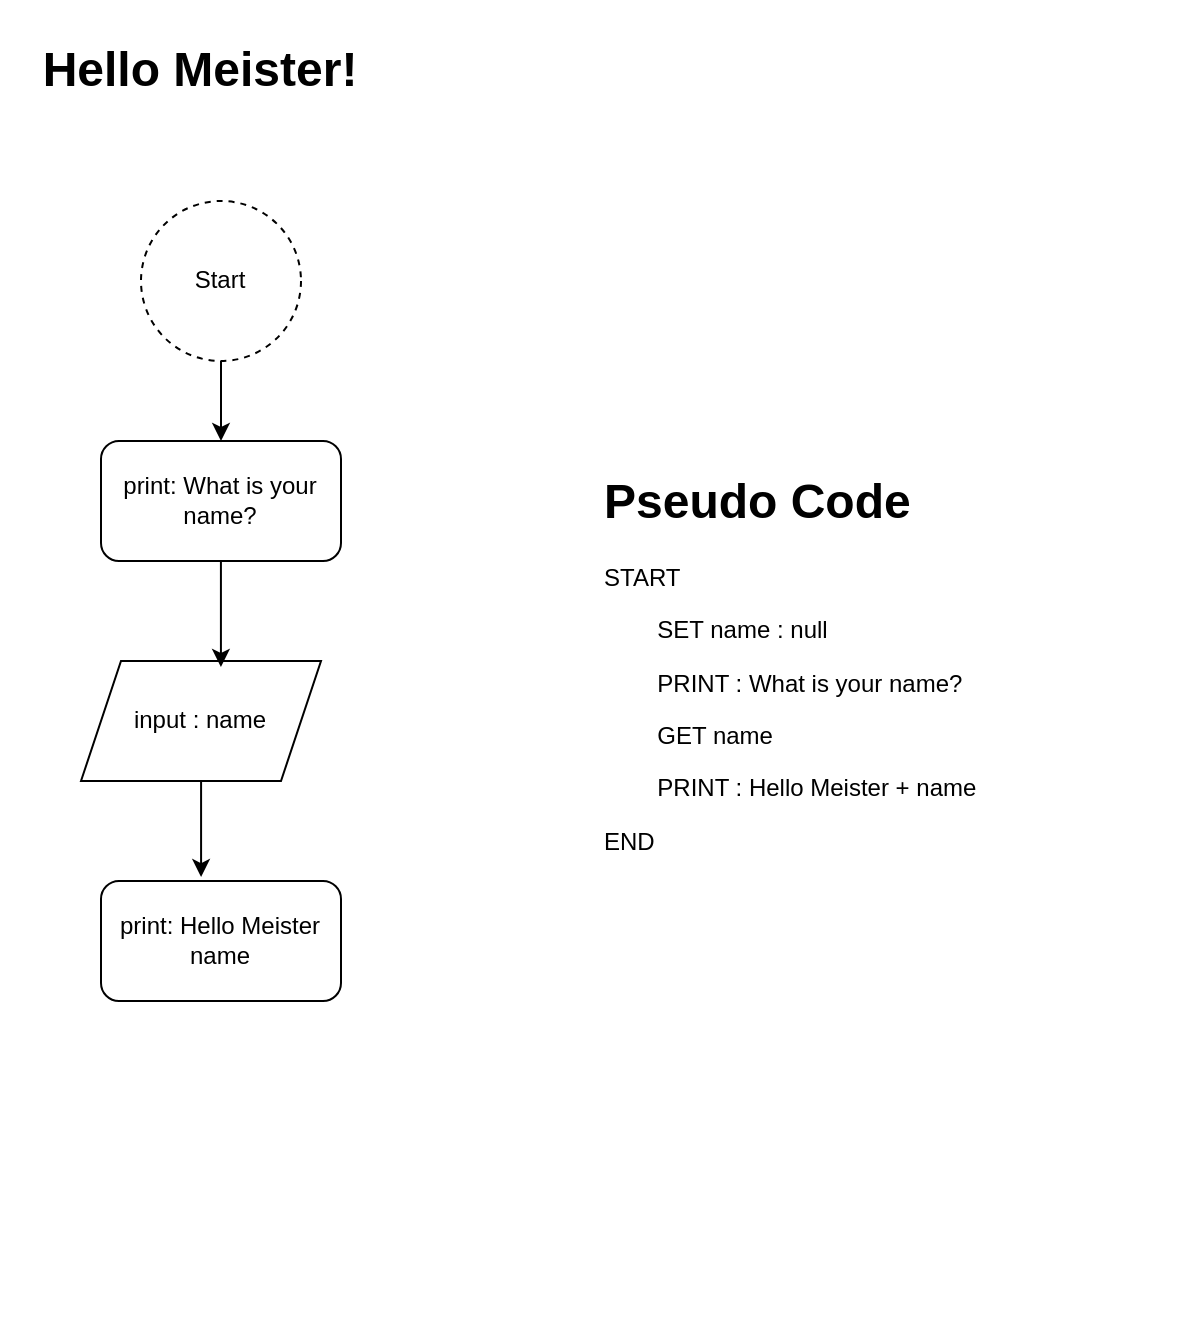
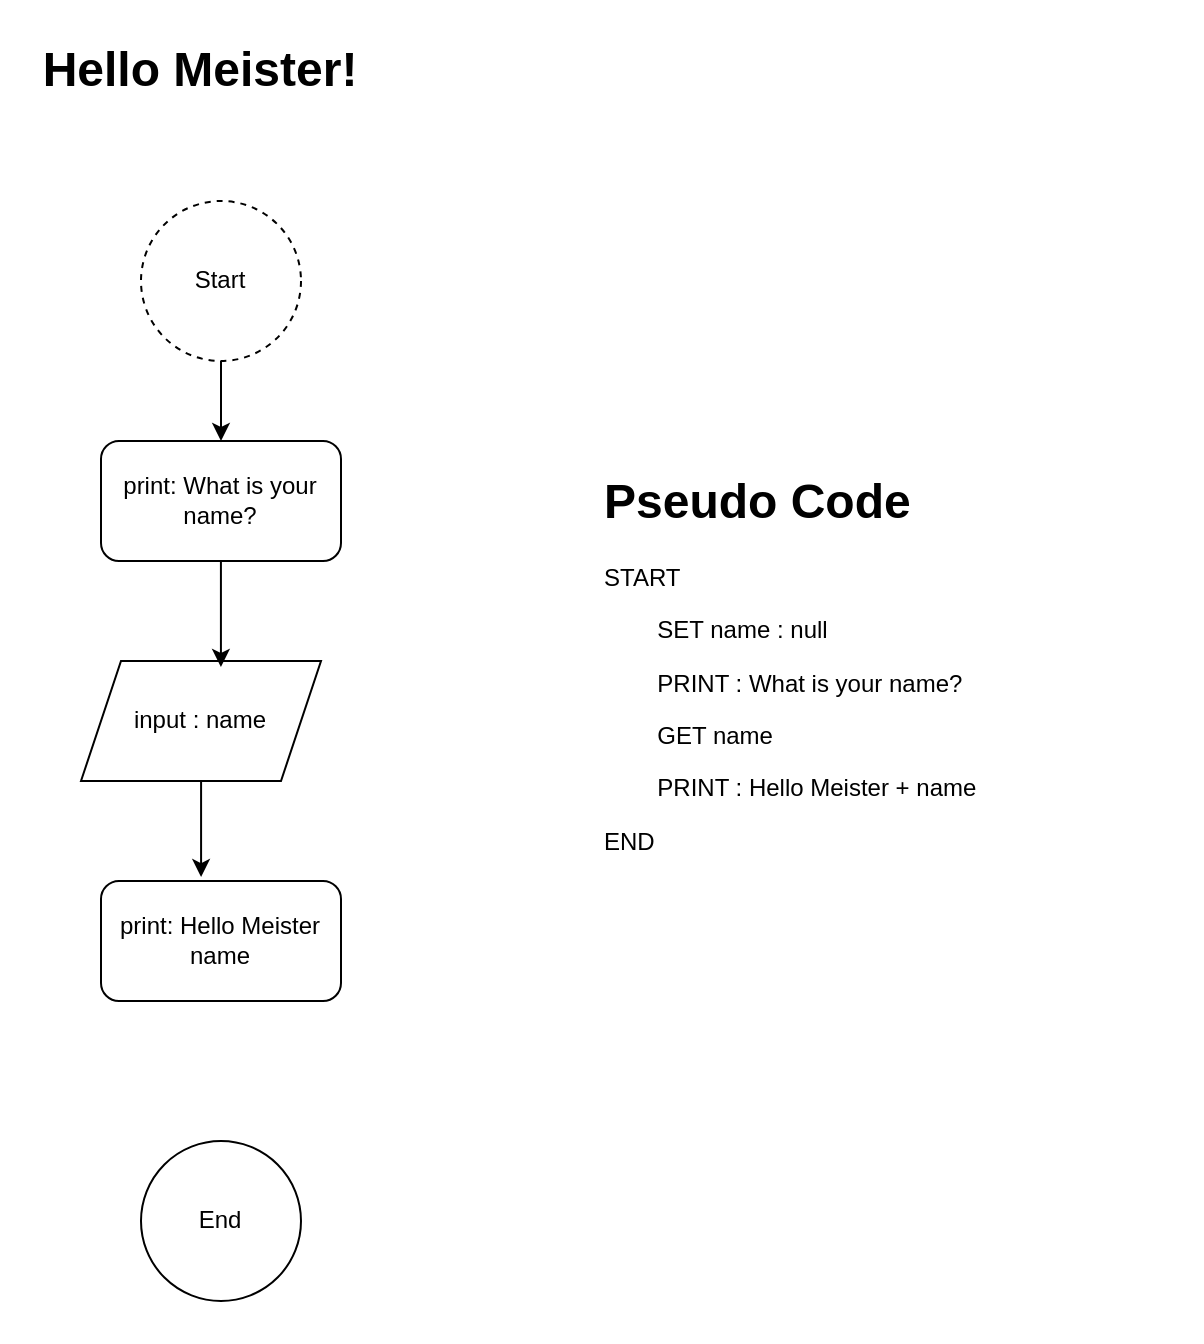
none -> (221, 1221)
